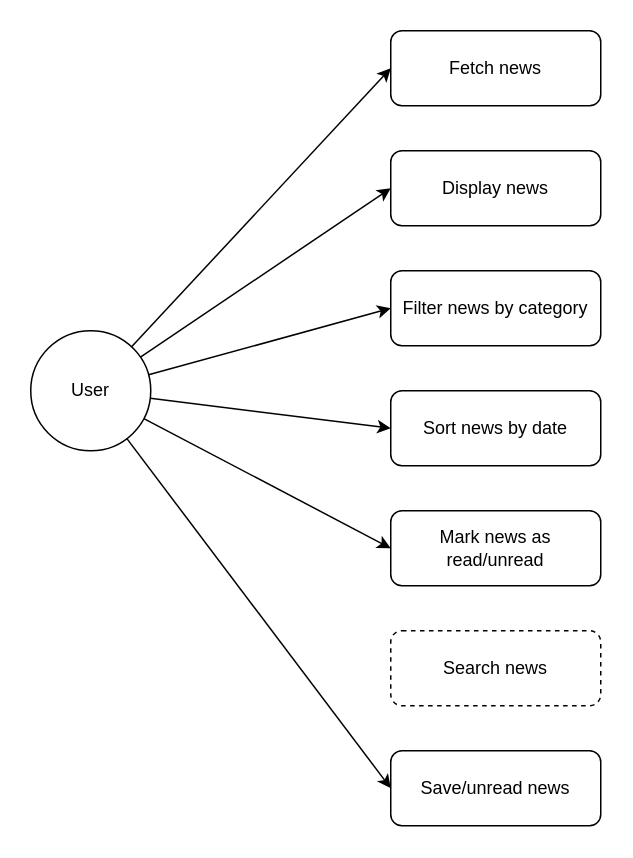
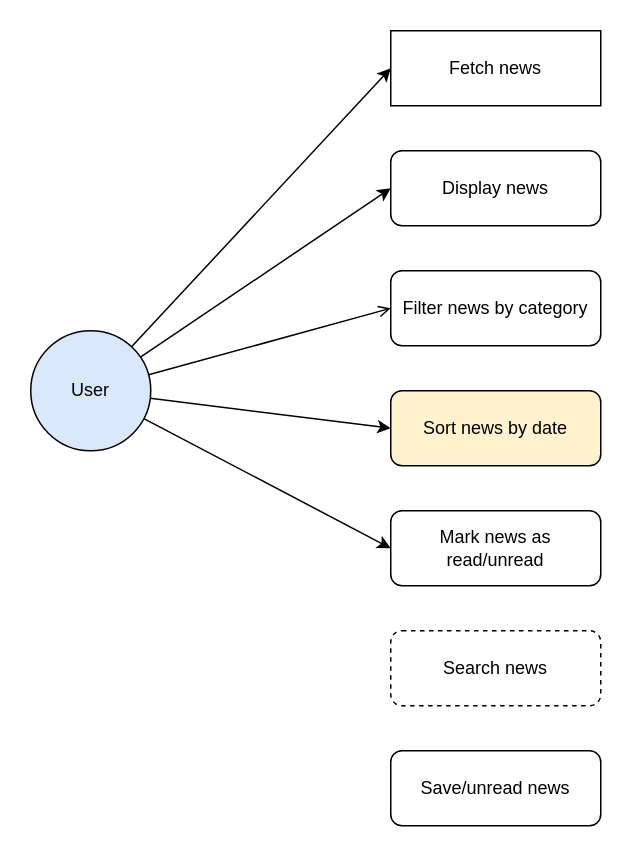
(496, 68) -> (496, 68)
(380, 311) -> (382, 311)
(91, 391) -> (91, 391)
(496, 428) -> (496, 428)
(256, 610) -> none
